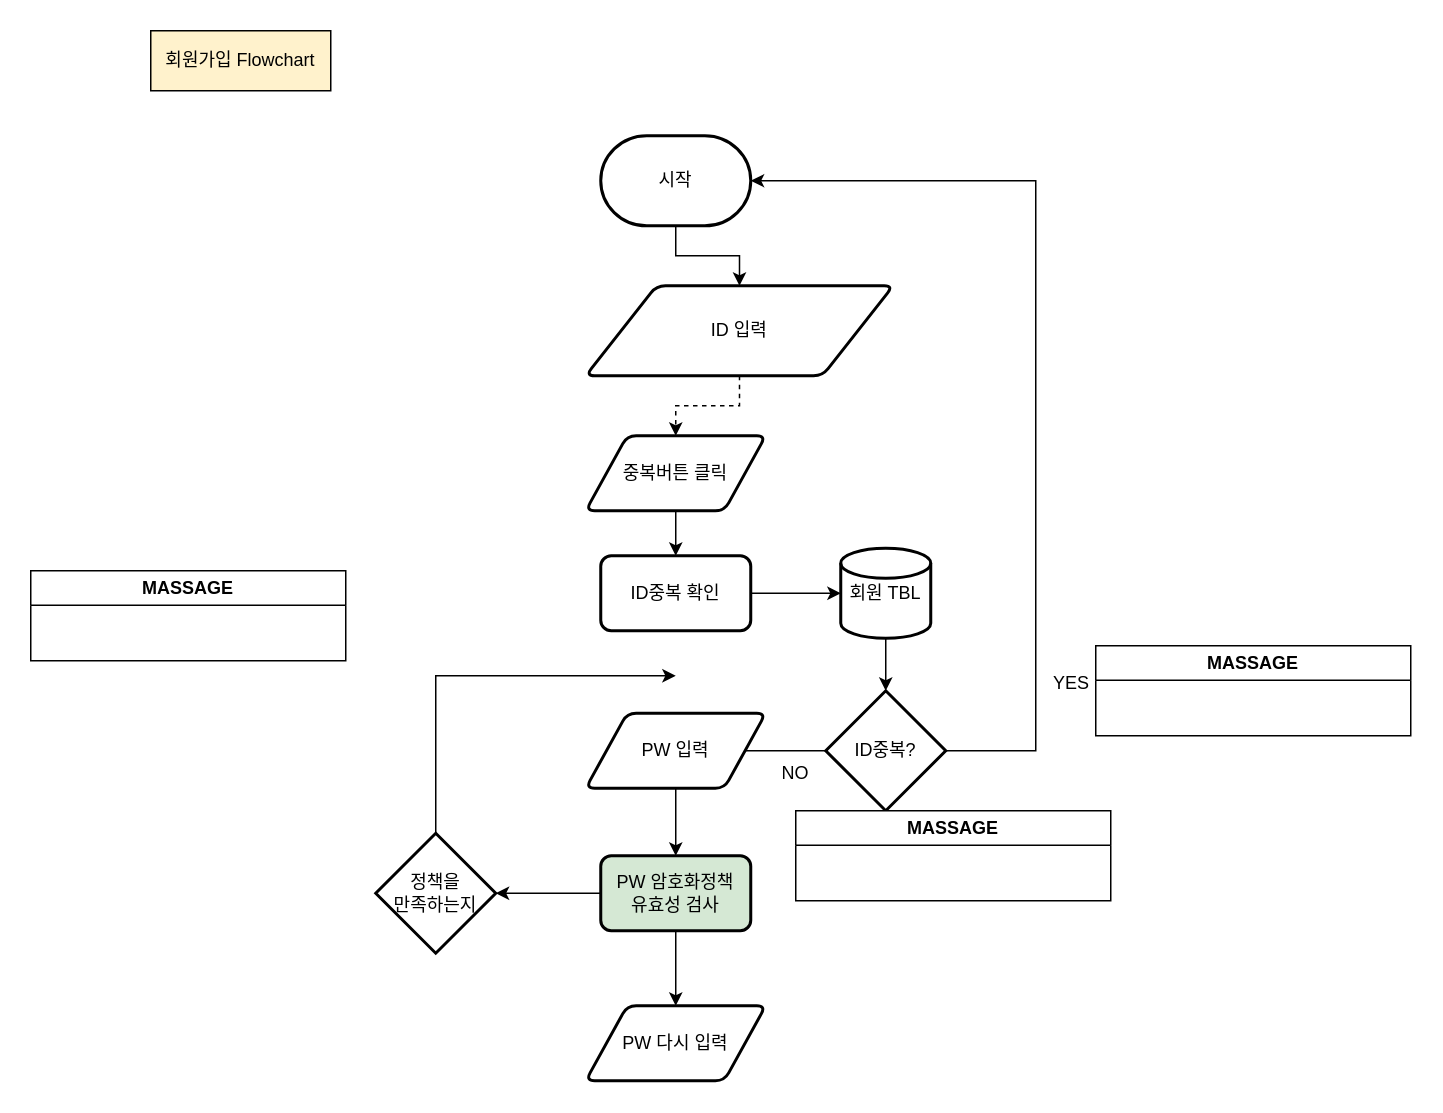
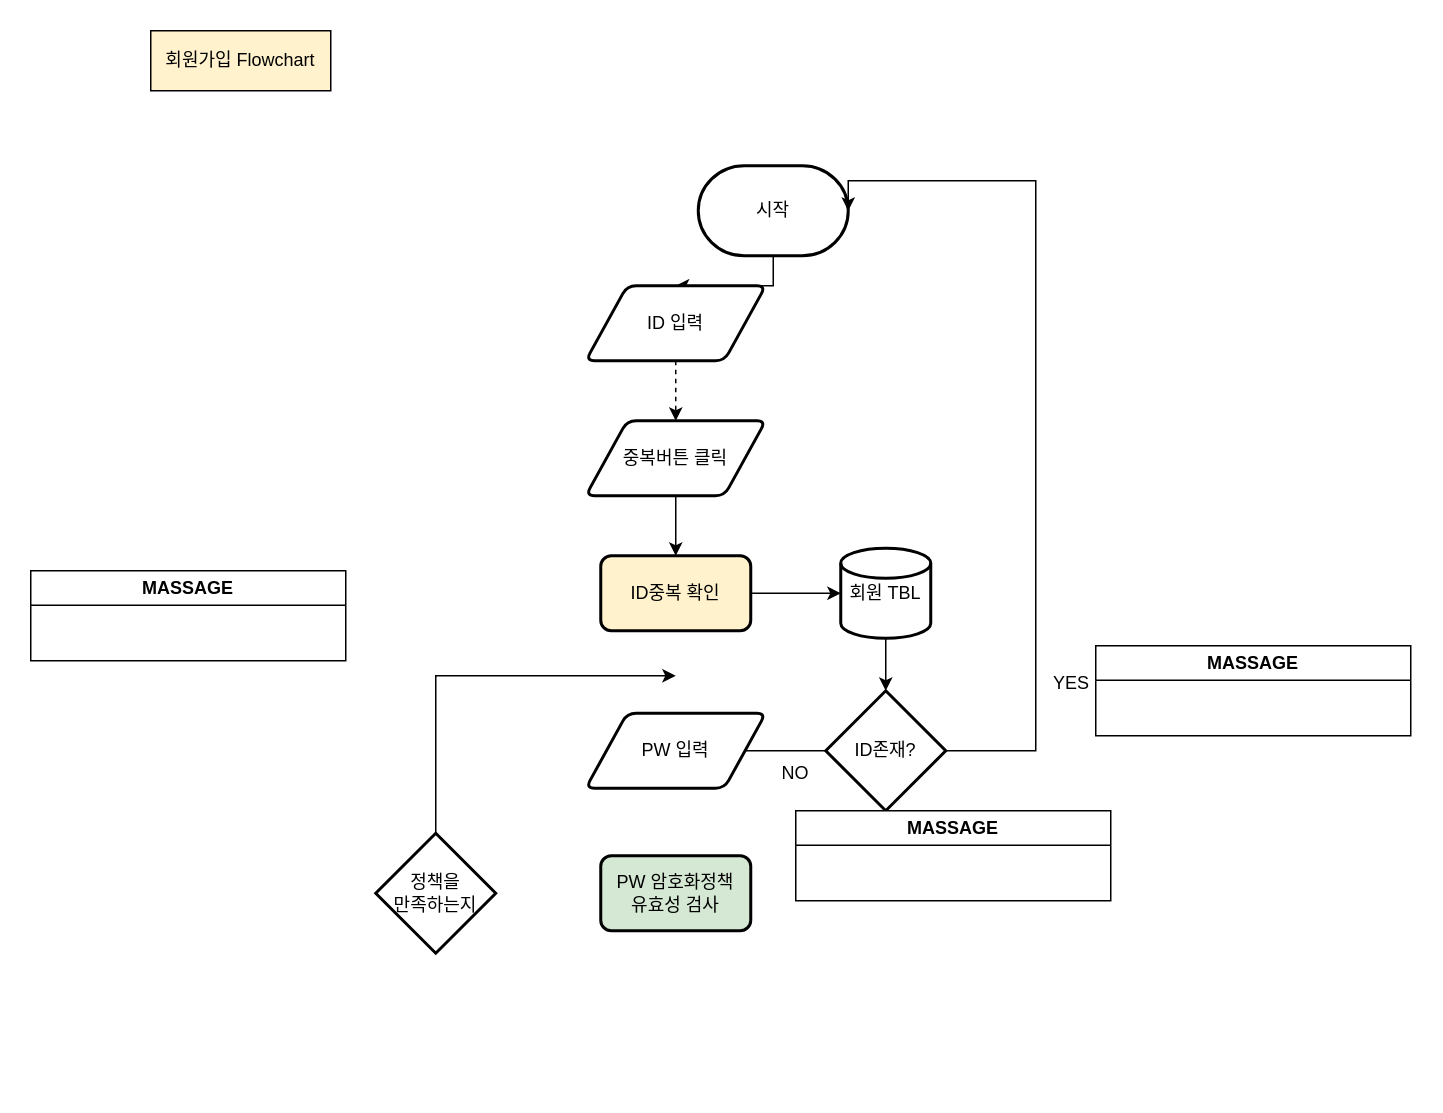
(676, 181) -> (773, 211)
(740, 331) -> (676, 323)
(676, 473) -> (676, 458)
(676, 593) -> (676, 593)
(886, 751) -> (886, 751)
(676, 817) -> none
(553, 893) -> none
(676, 963) -> none
(676, 1043) -> none
